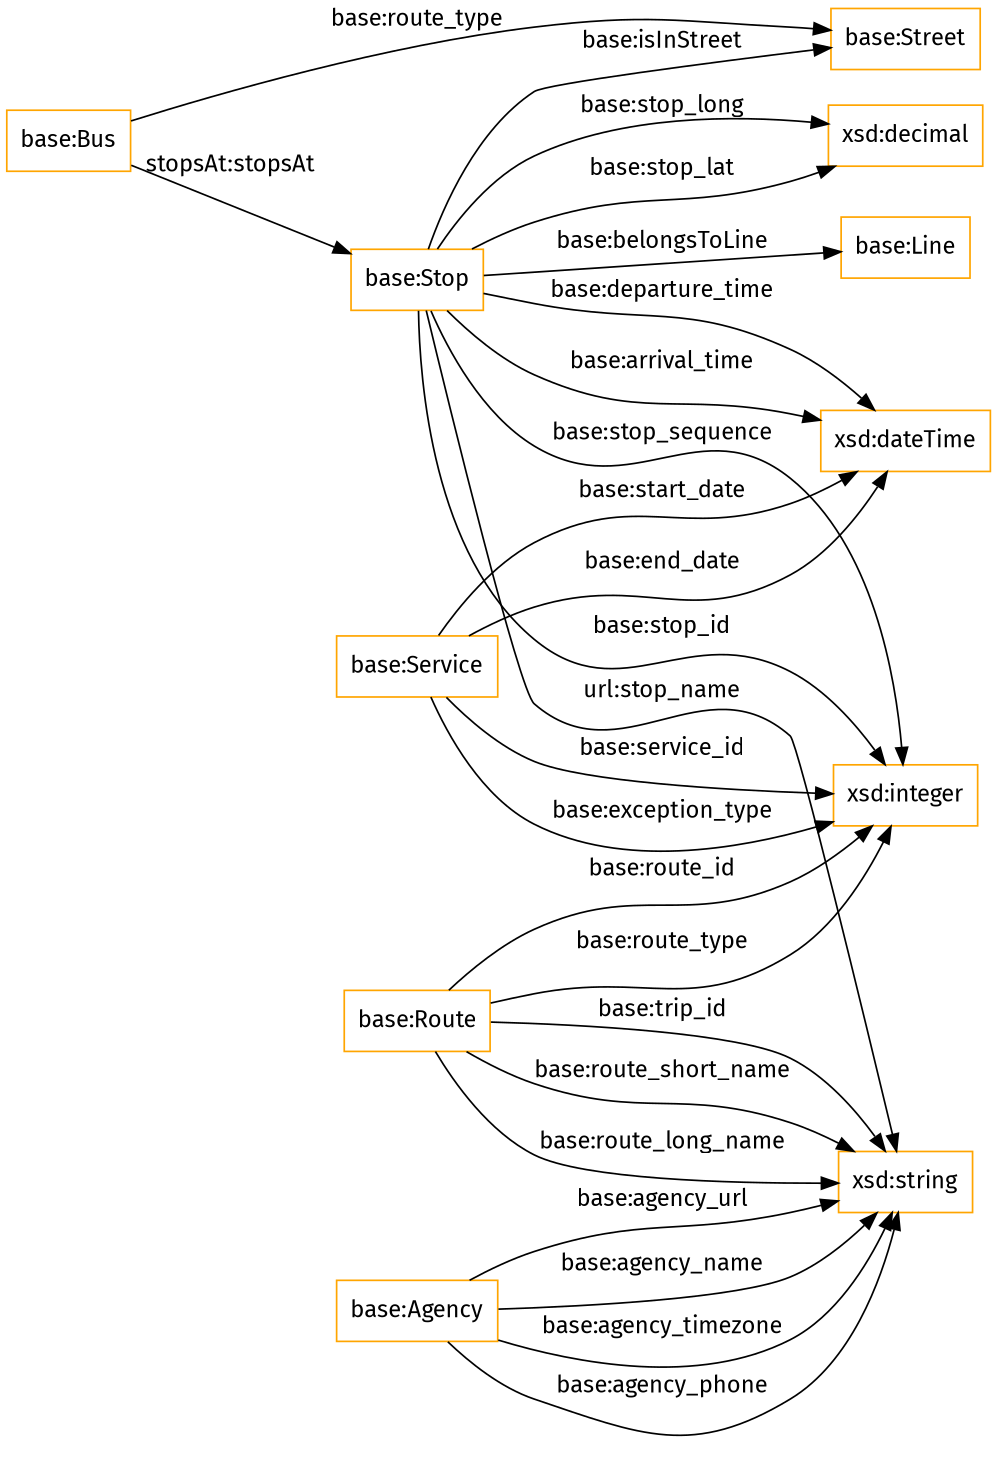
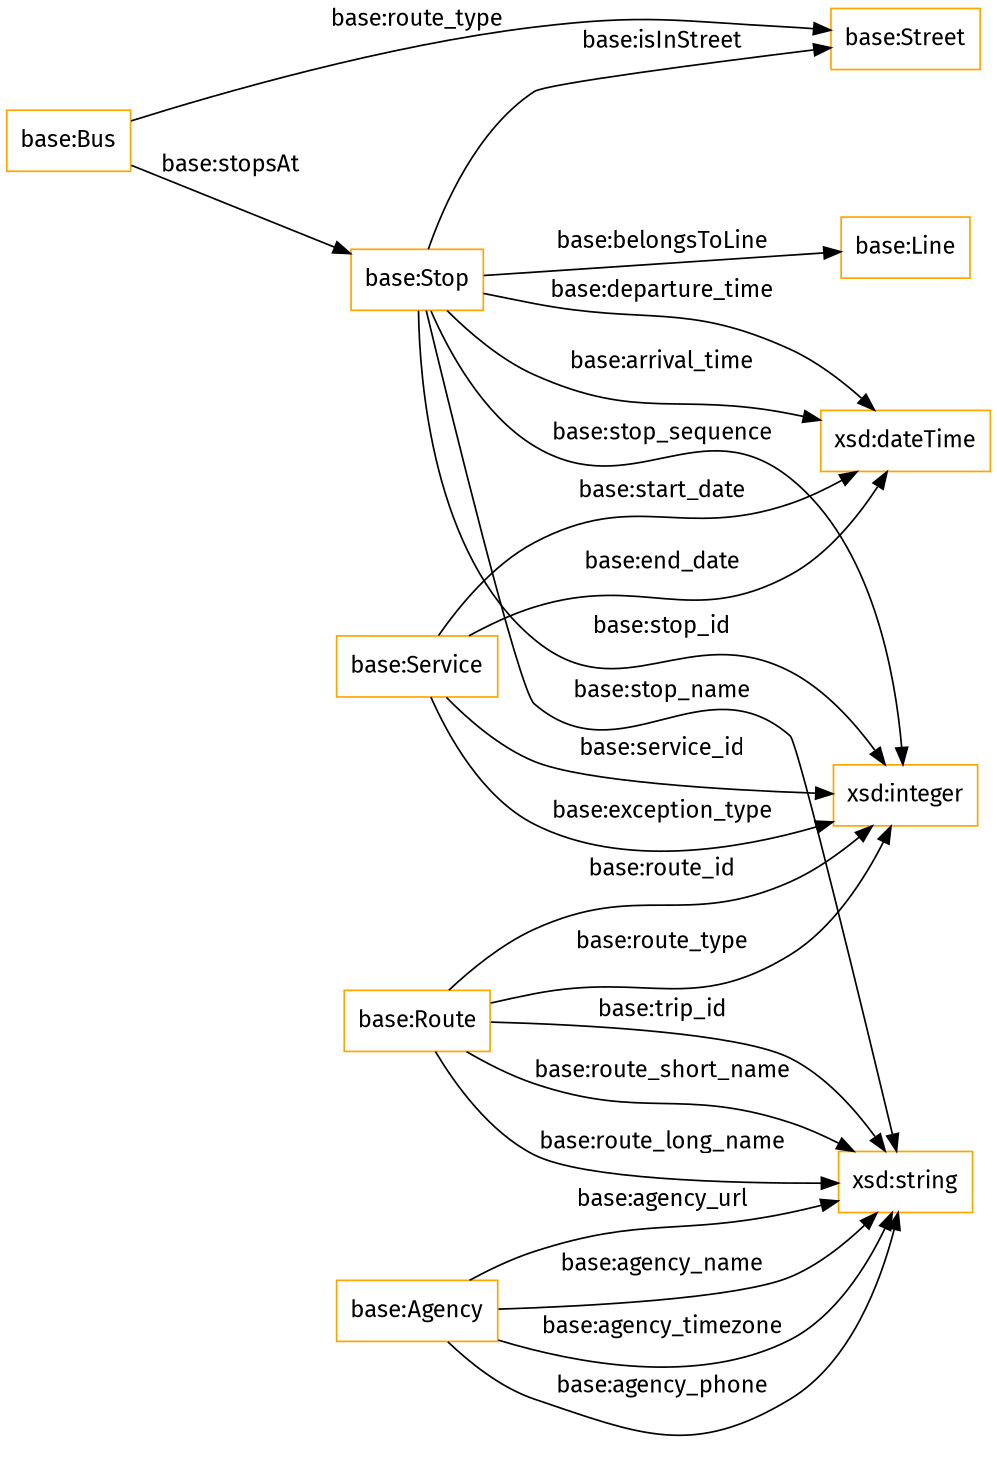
(906, 136) -> none
(231, 165) -> (231, 165)
(662, 691) -> (662, 691)
